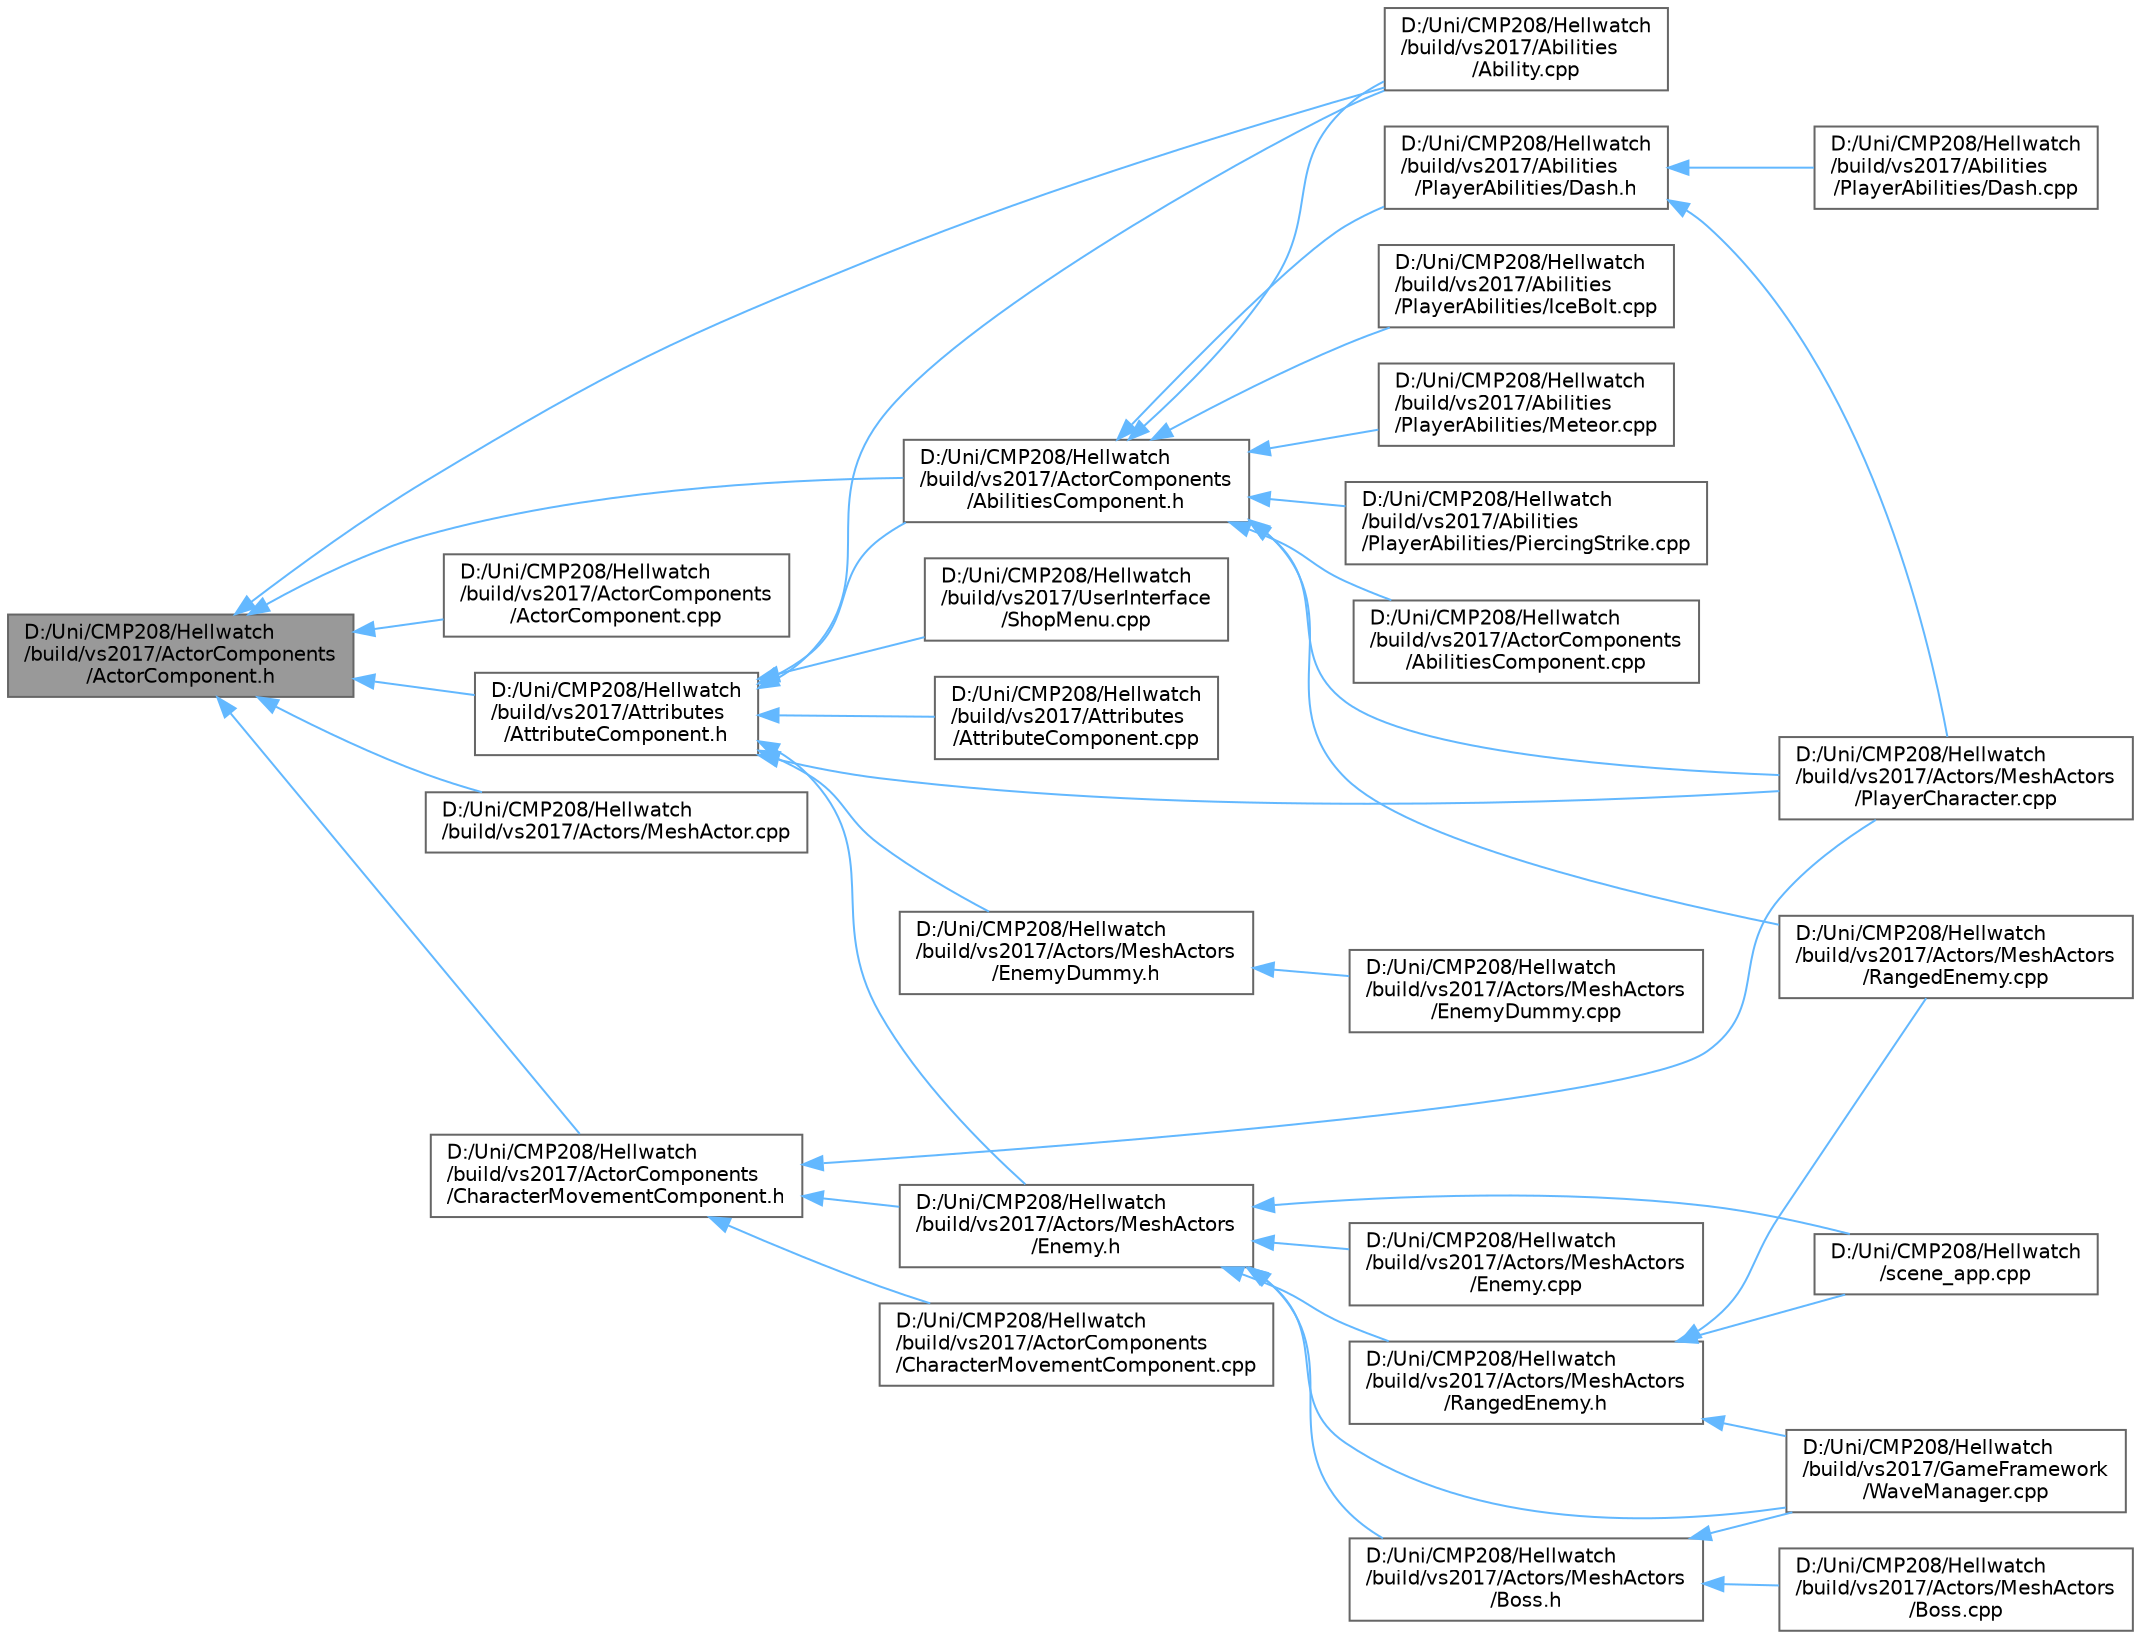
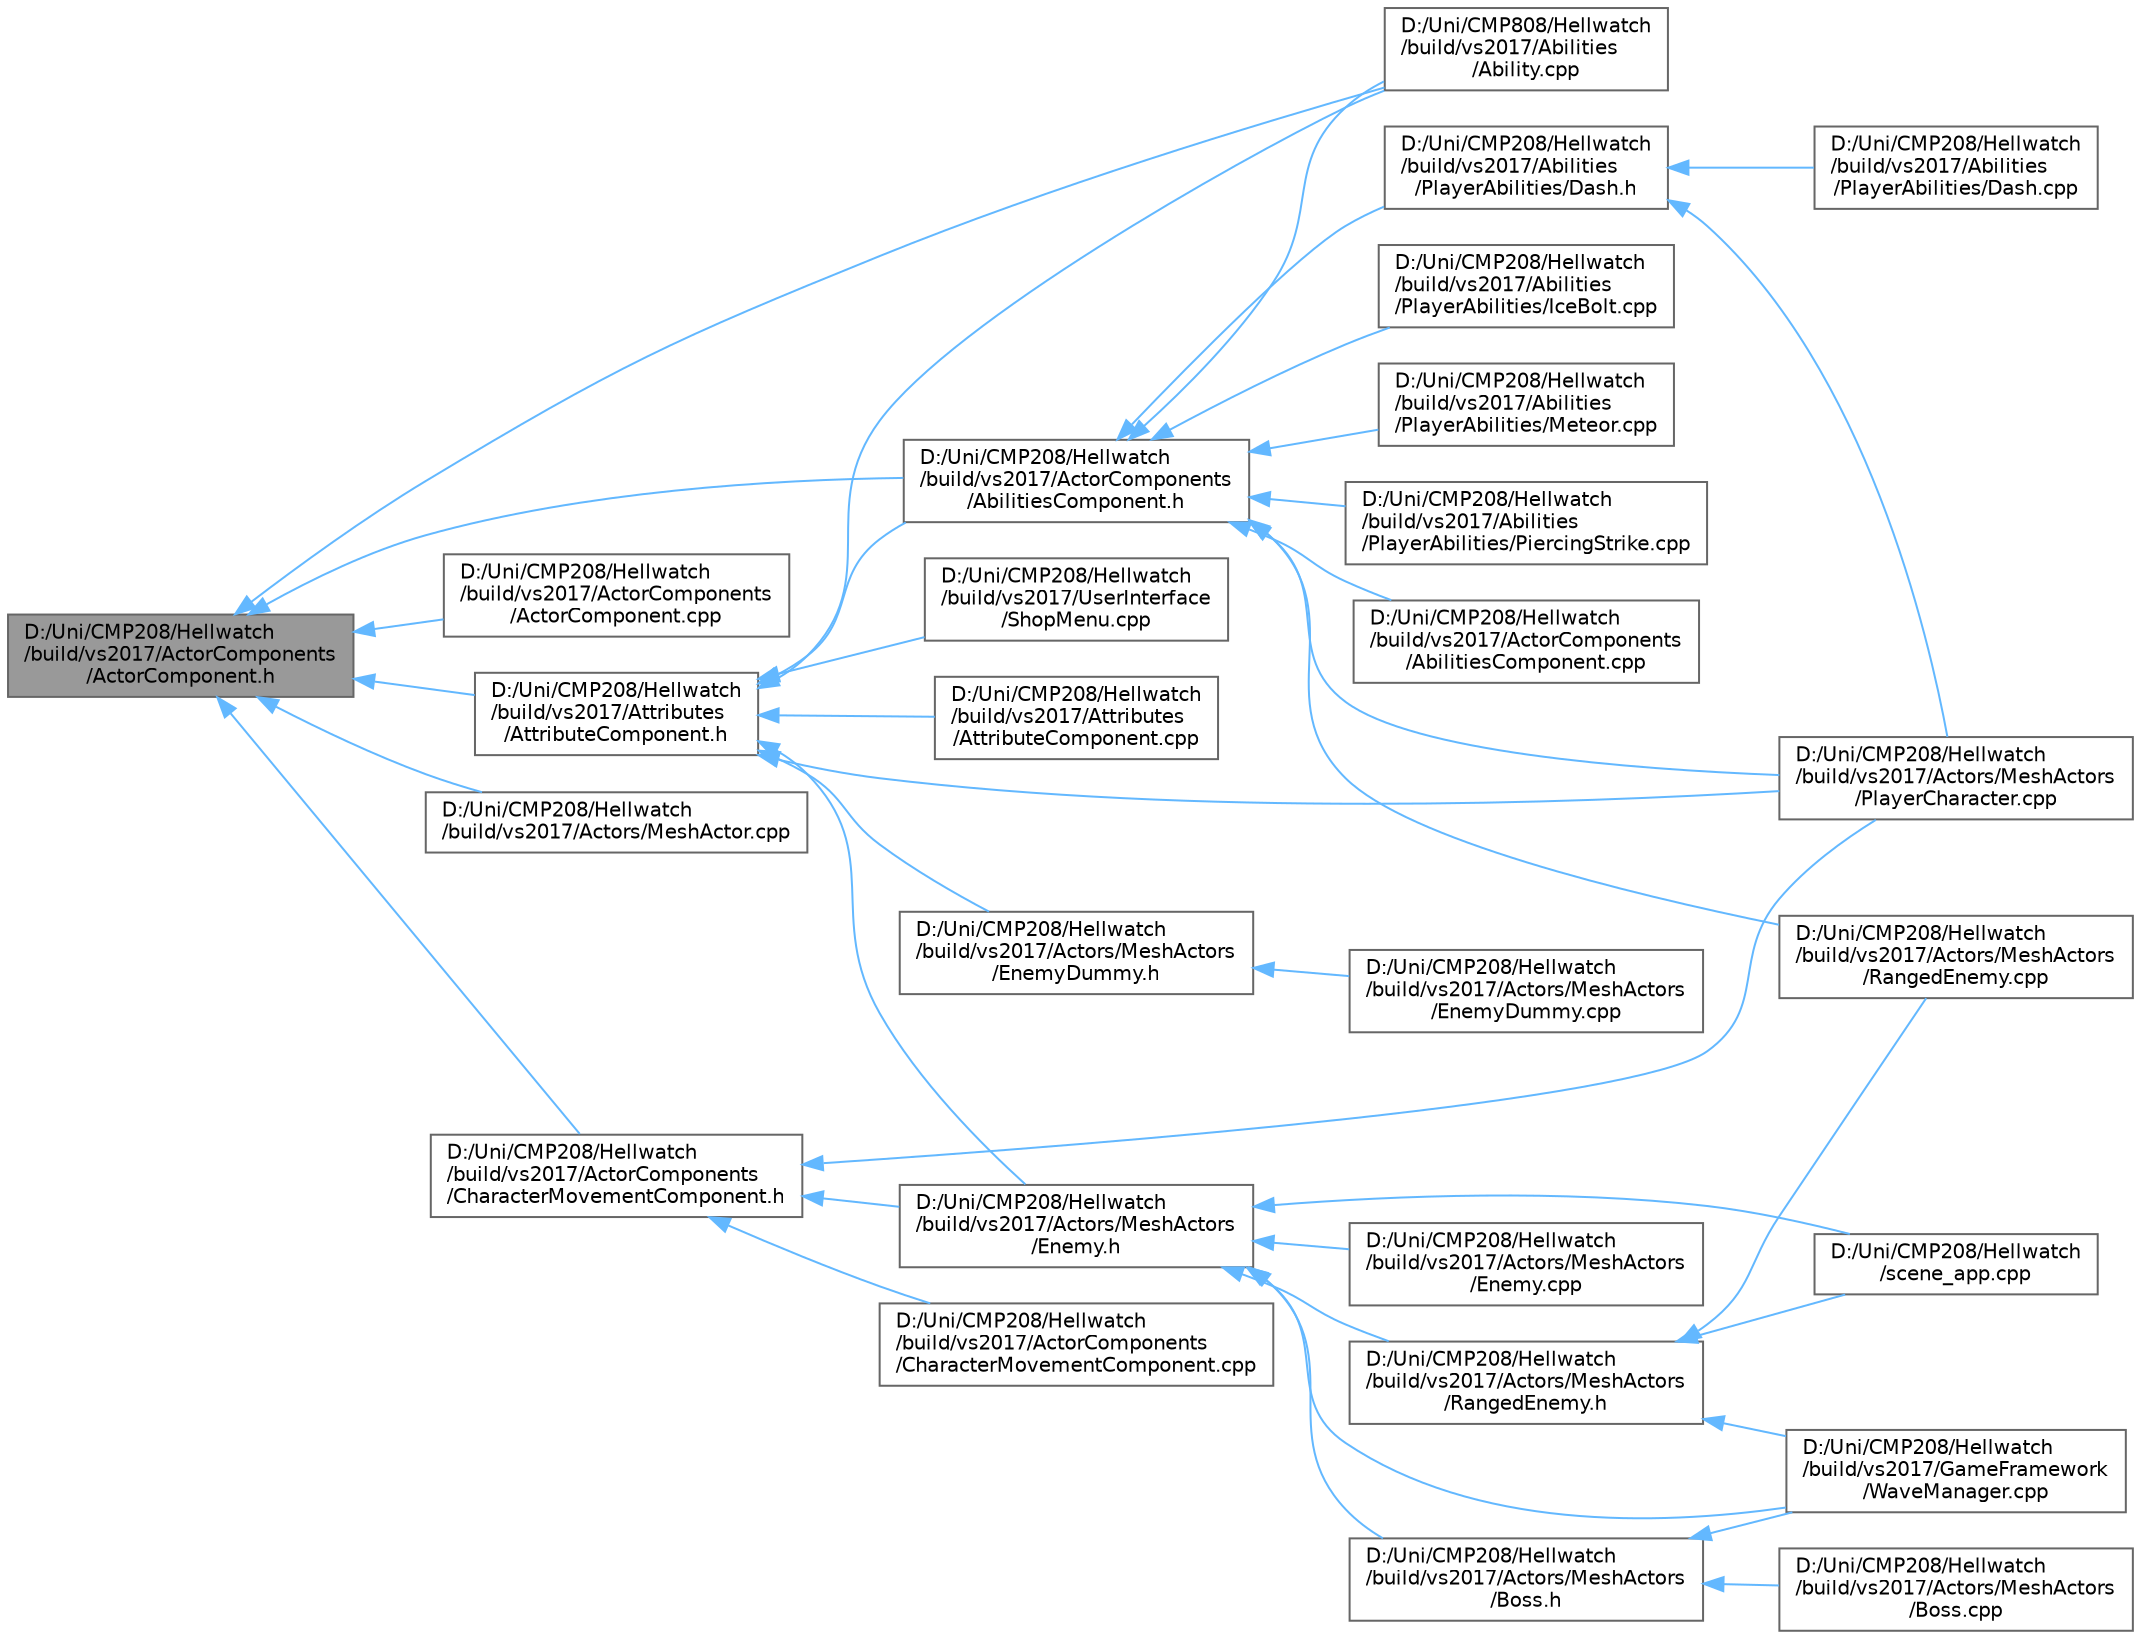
(1526, 49) -> (1526, 49)
